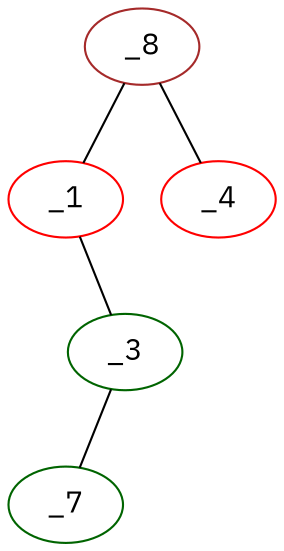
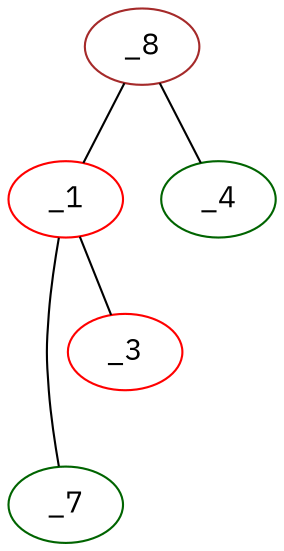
(218, 199) -> (218, 199)
(125, 352) -> (125, 352)
(95, 429) -> (47, 352)
